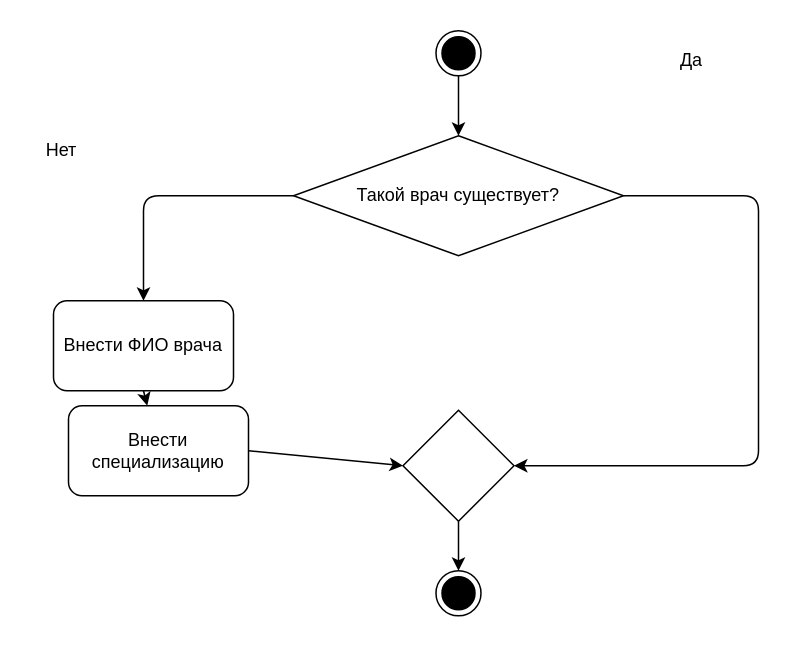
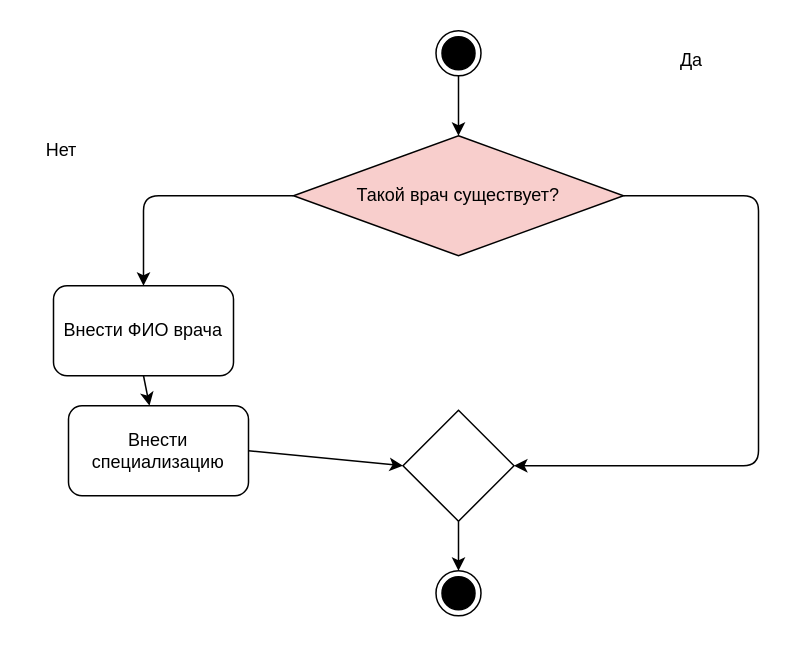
(458, 196) -> (458, 196)
(143, 346) -> (143, 331)
